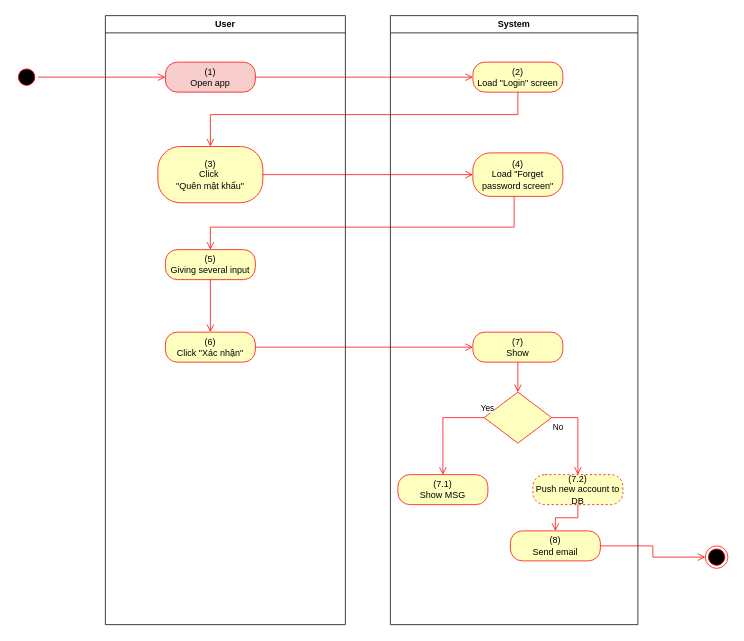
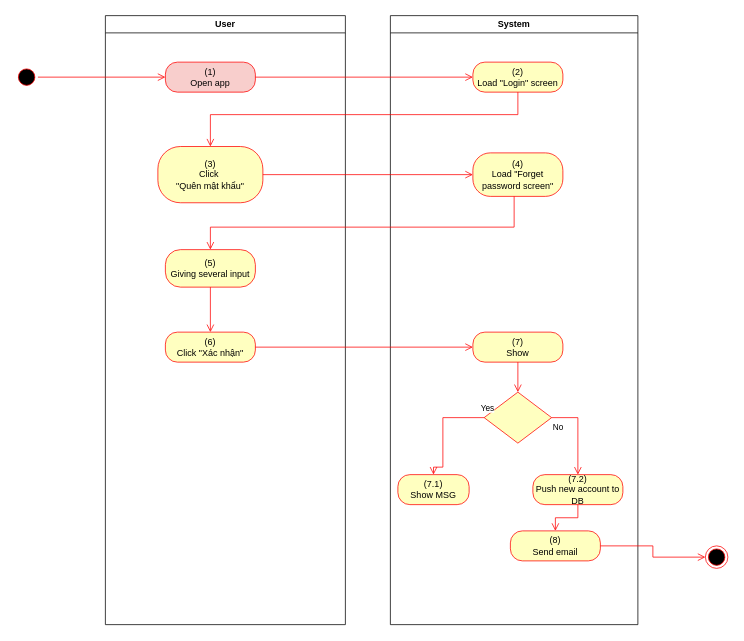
(210, 264) -> (210, 268)
(443, 489) -> (434, 489)
(578, 489) -> (578, 489)
